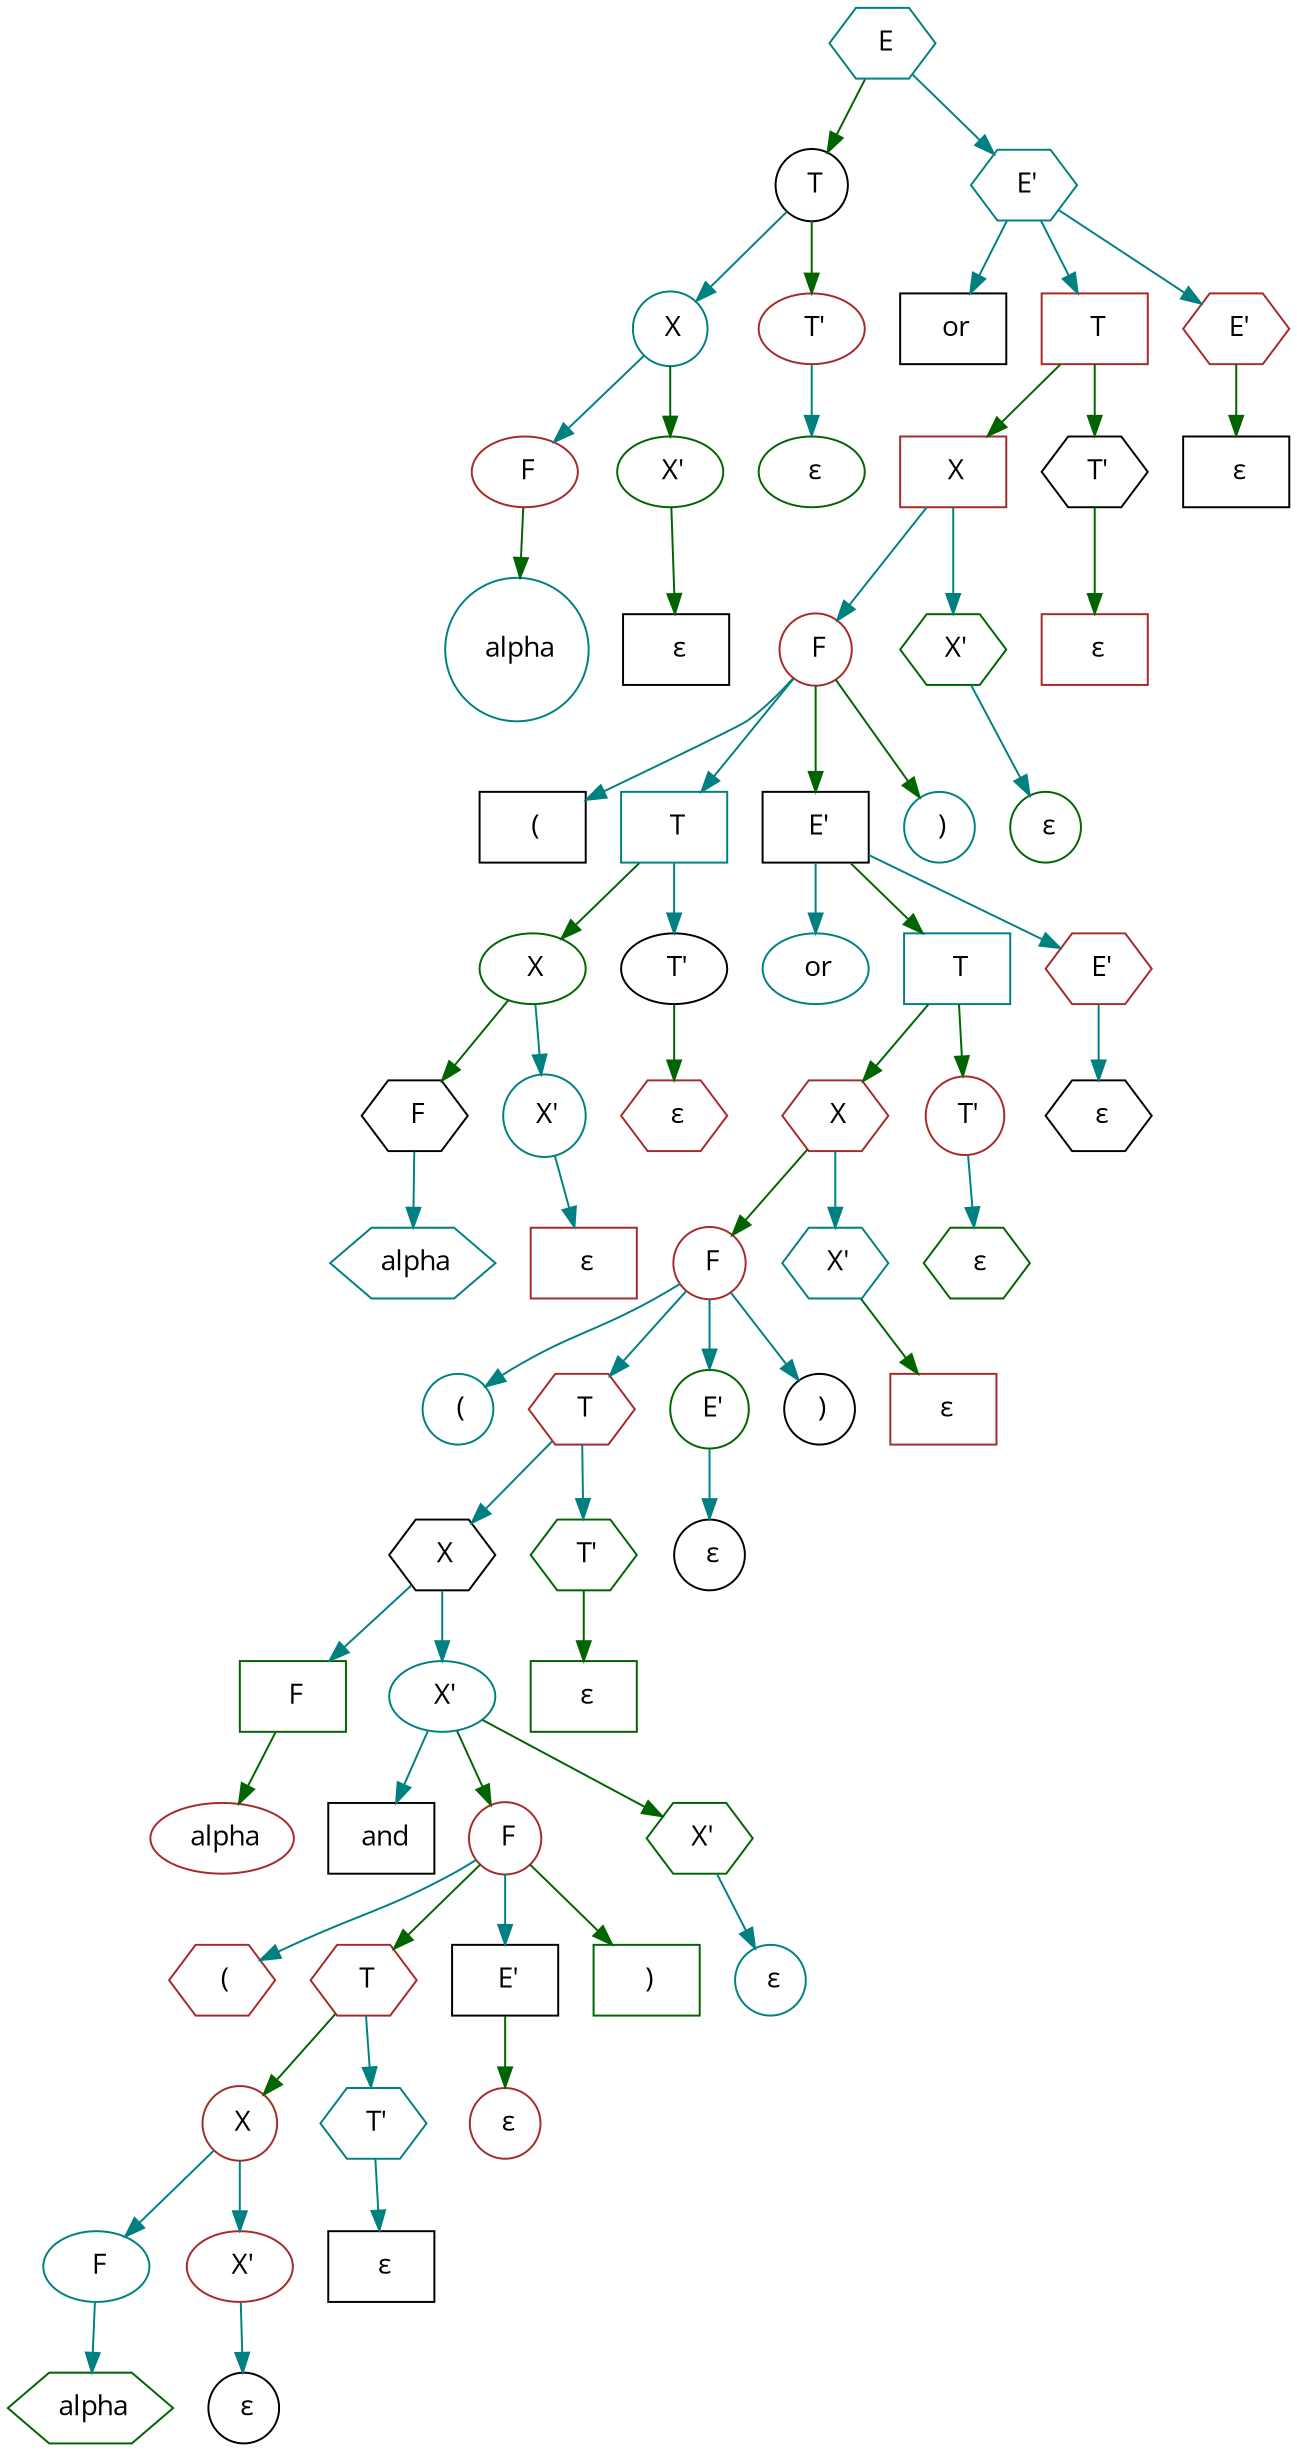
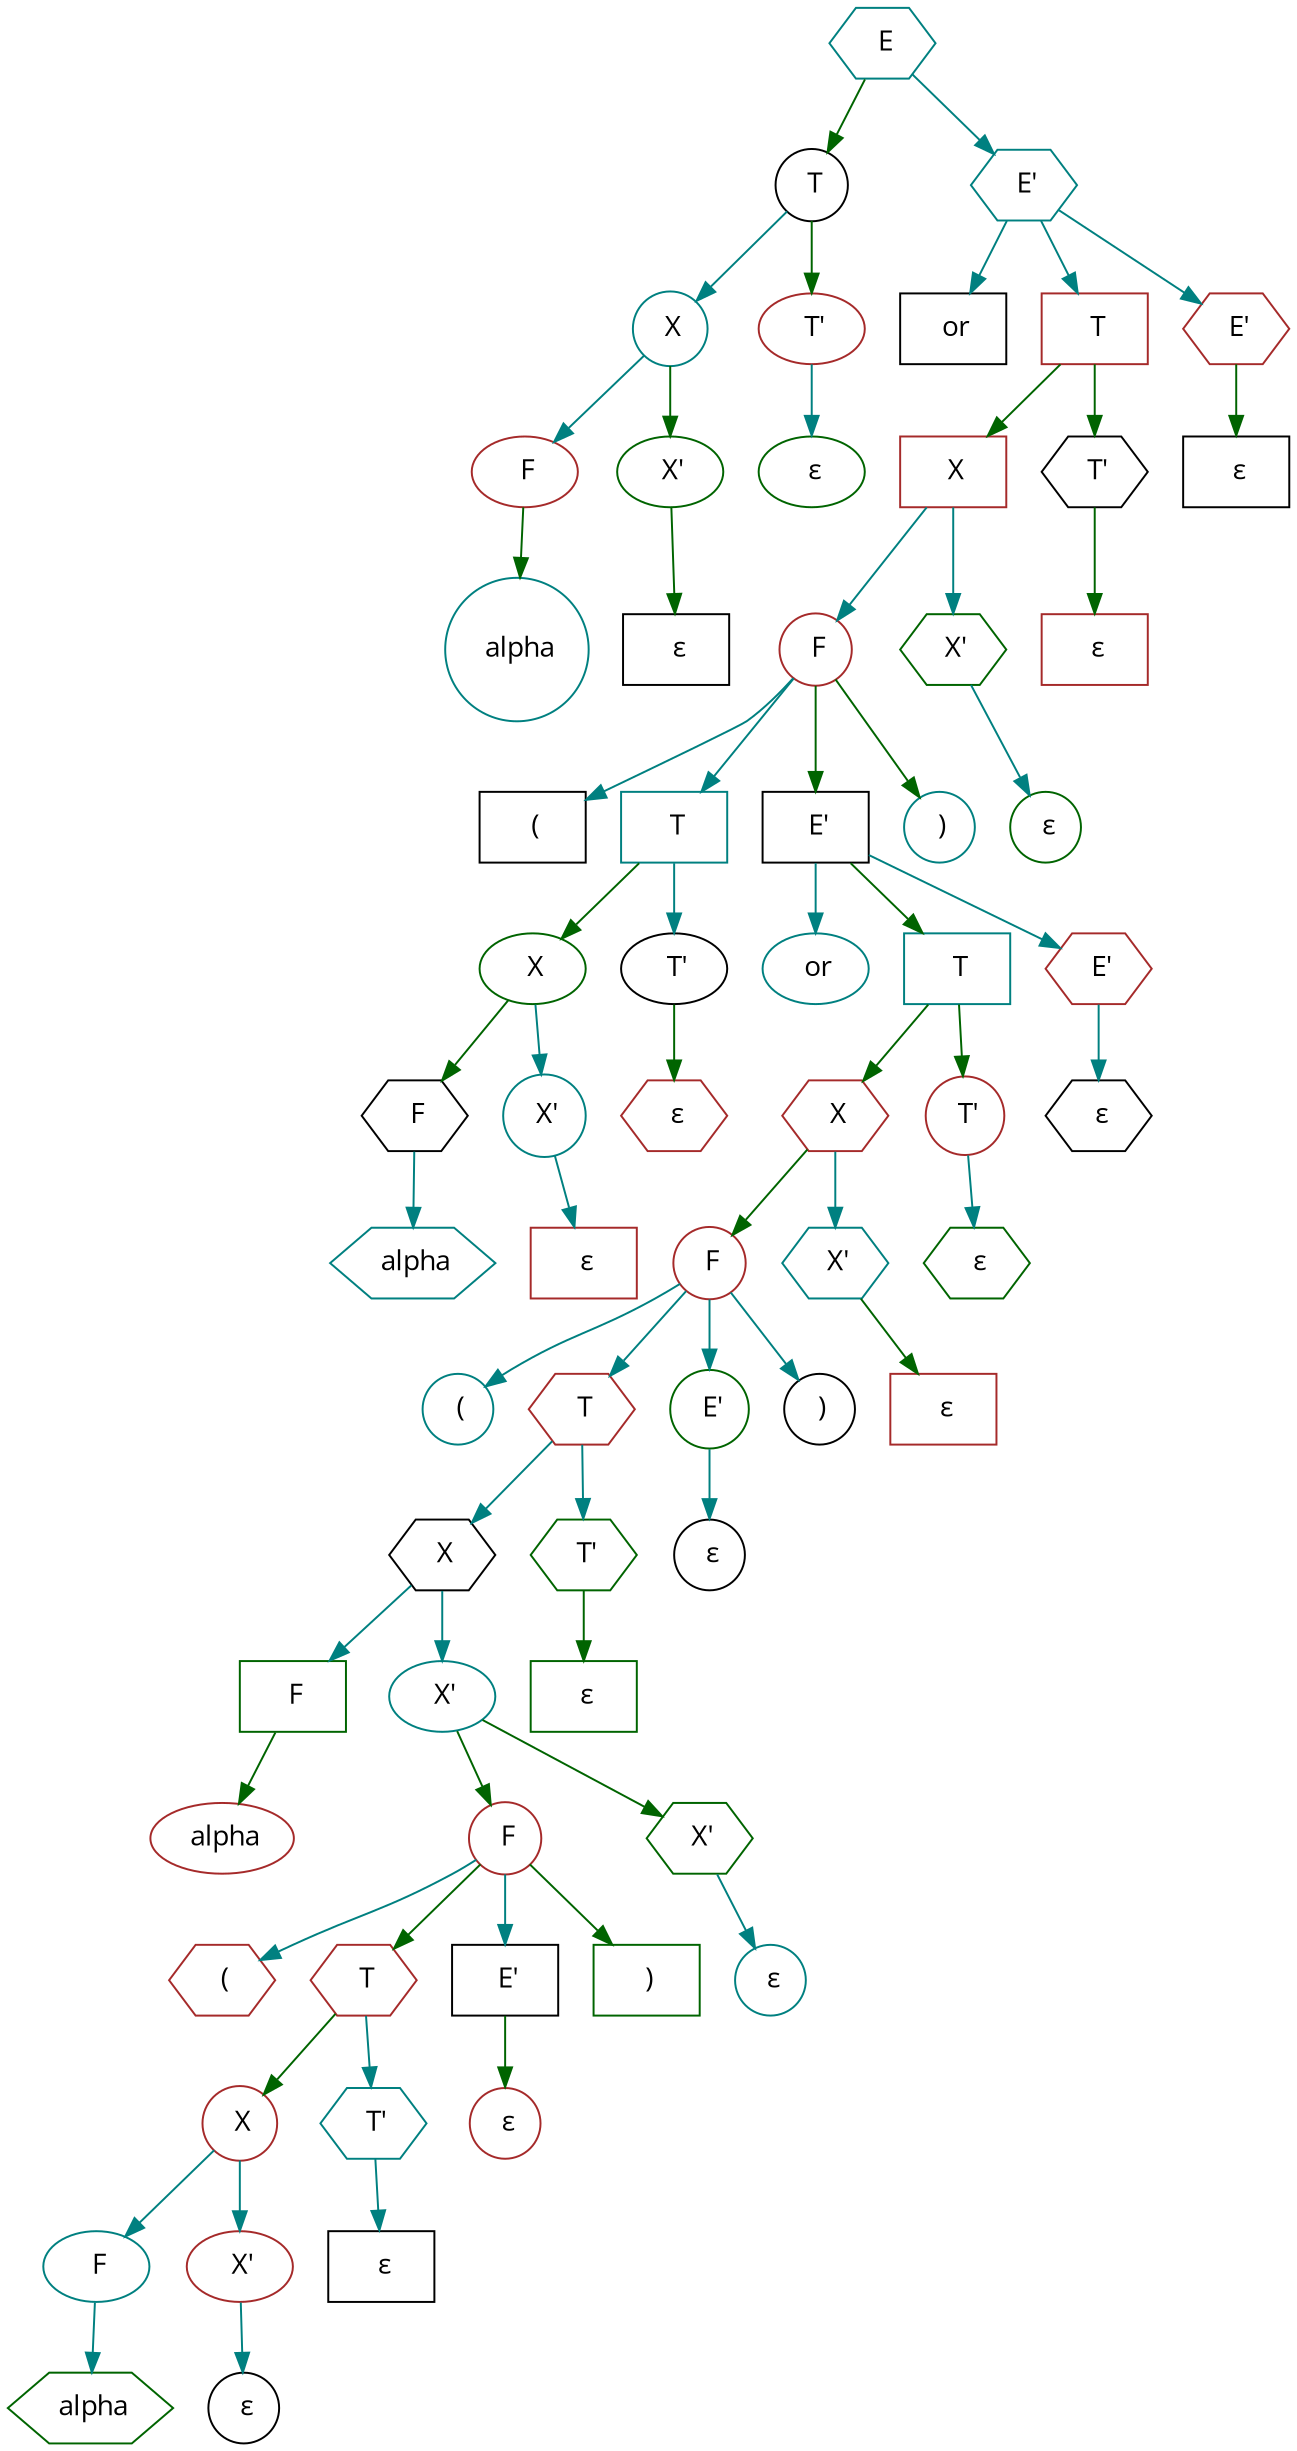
(381, 1838) -> none
